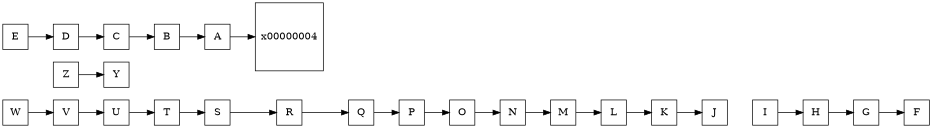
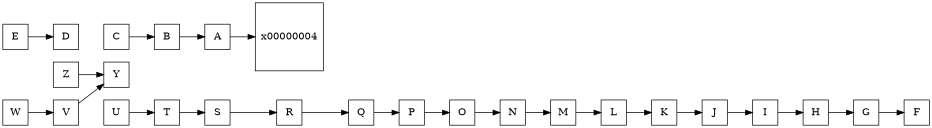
(88, 37) -> none
(88, 113) -> (88, 96)
none -> (737, 113)
